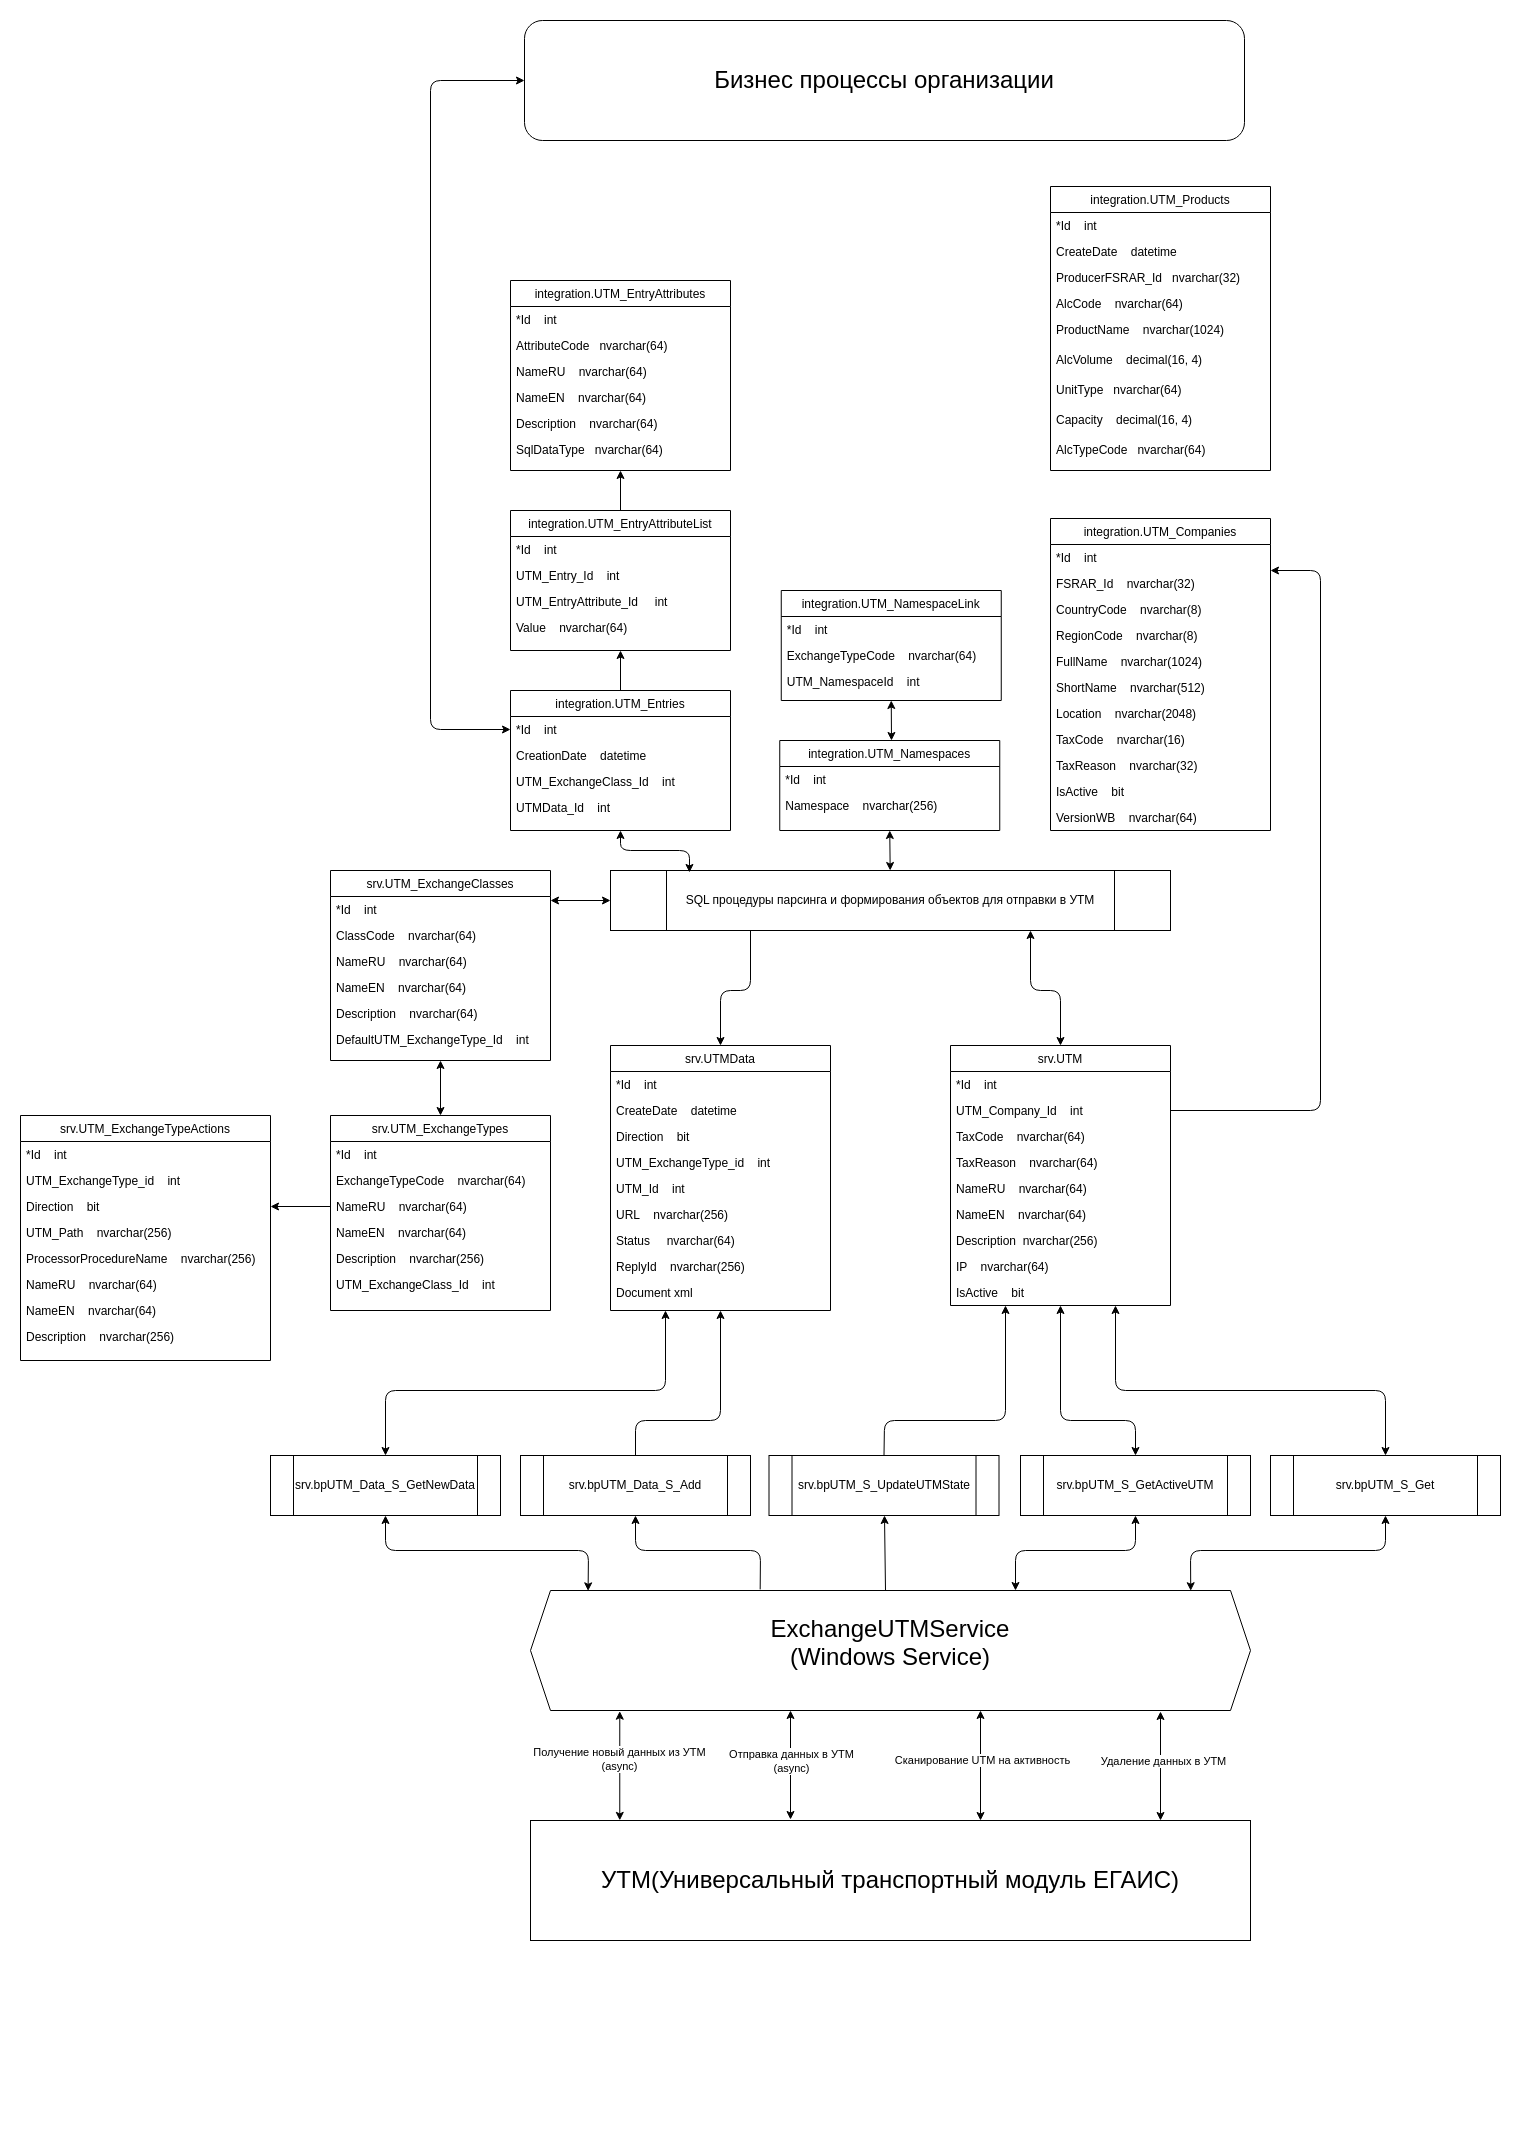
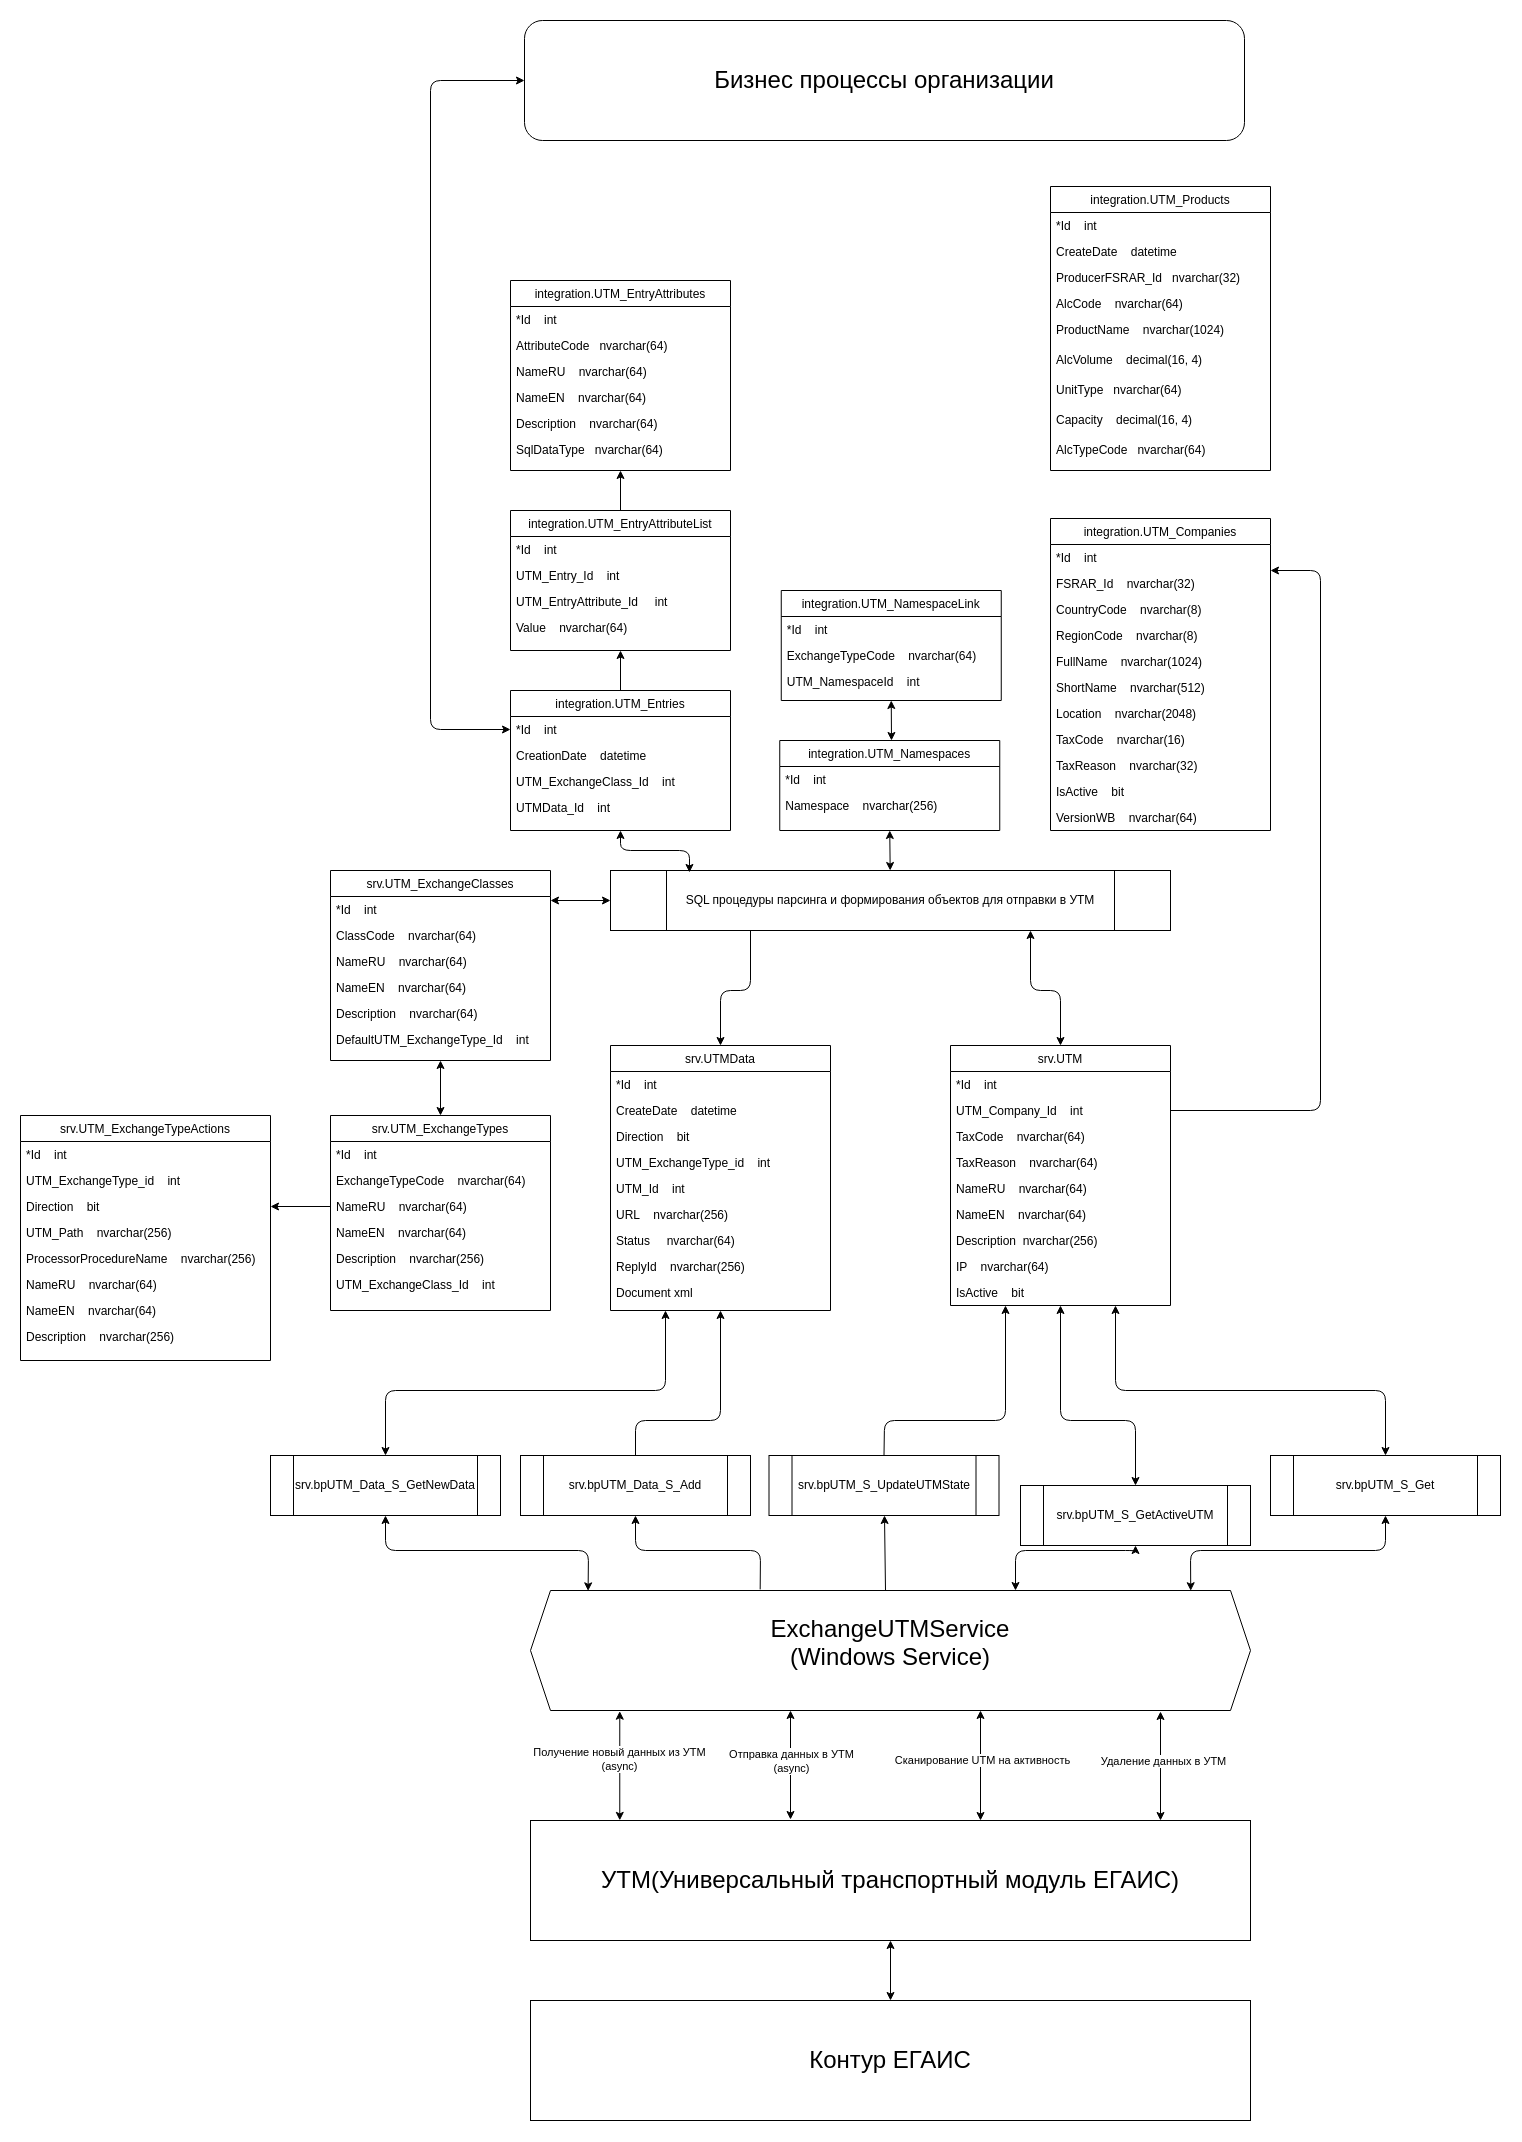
(1136, 1486) -> (1136, 1516)
none -> (891, 1971)
none -> (891, 2061)
